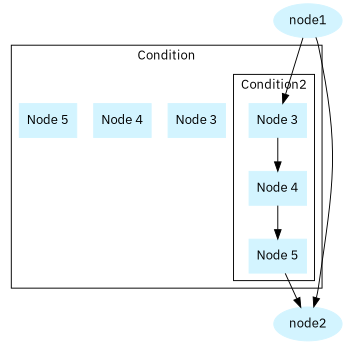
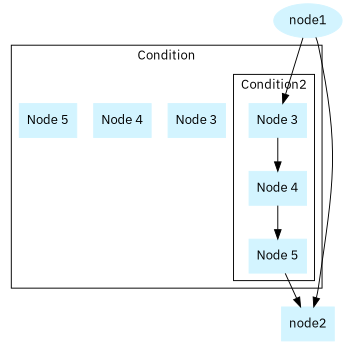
(308, 324) -> (308, 324)
